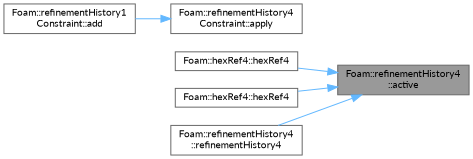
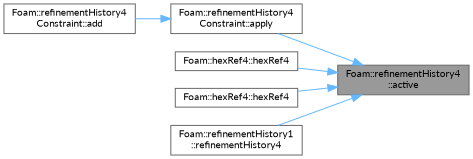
(70, 19) -> (70, 19)
none -> (316, 48)
(237, 140) -> (237, 140)
